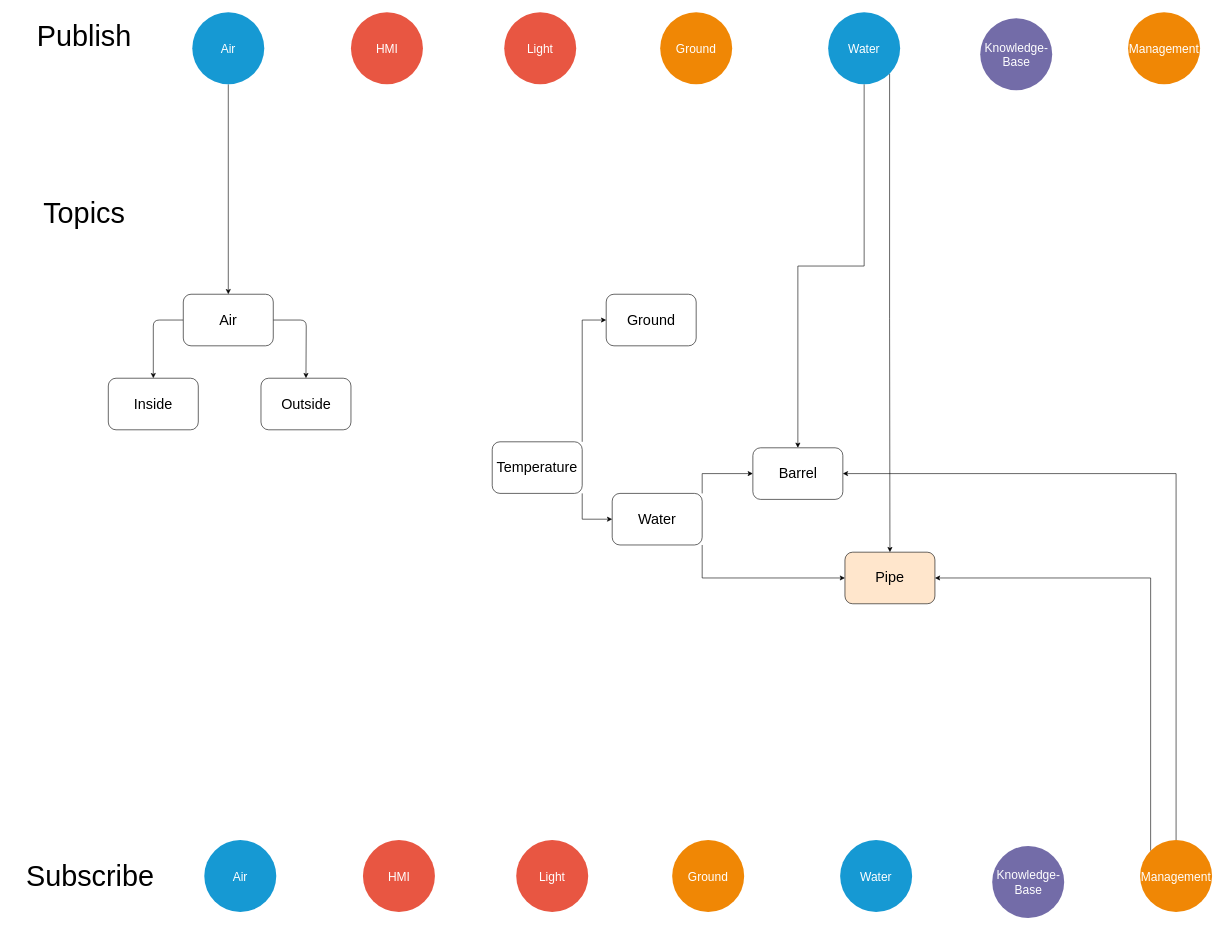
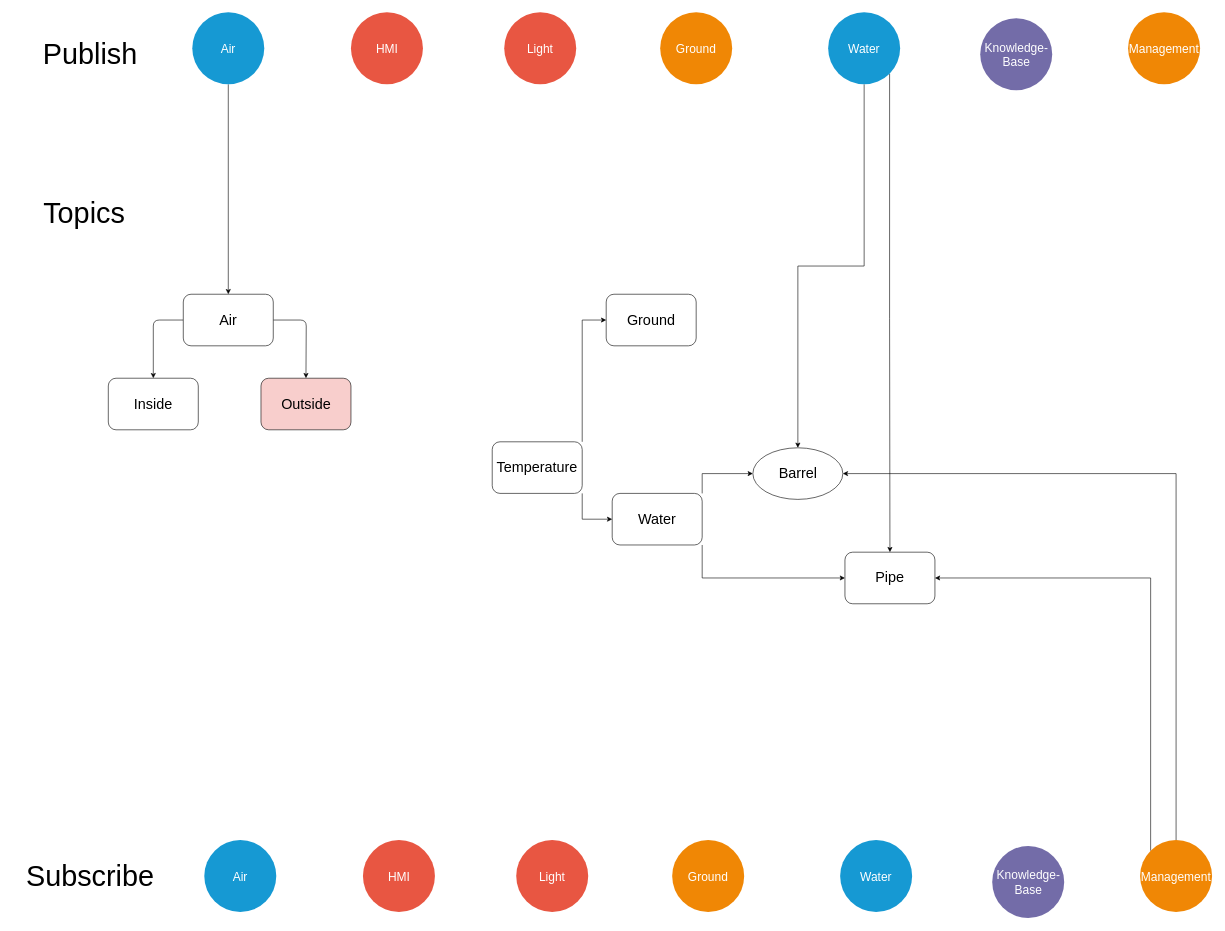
(84, 36) -> (90, 54)
(306, 404) -> (306, 404)
(798, 474) -> (798, 474)
(890, 578) -> (890, 578)
